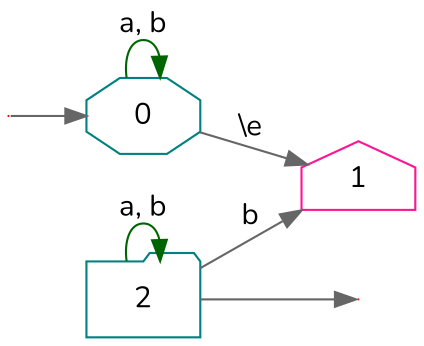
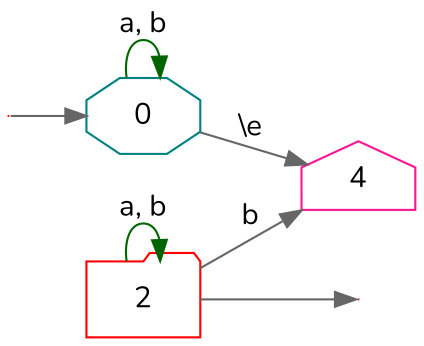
(358, 179) -> (358, 179)
(143, 299) -> (143, 299)
